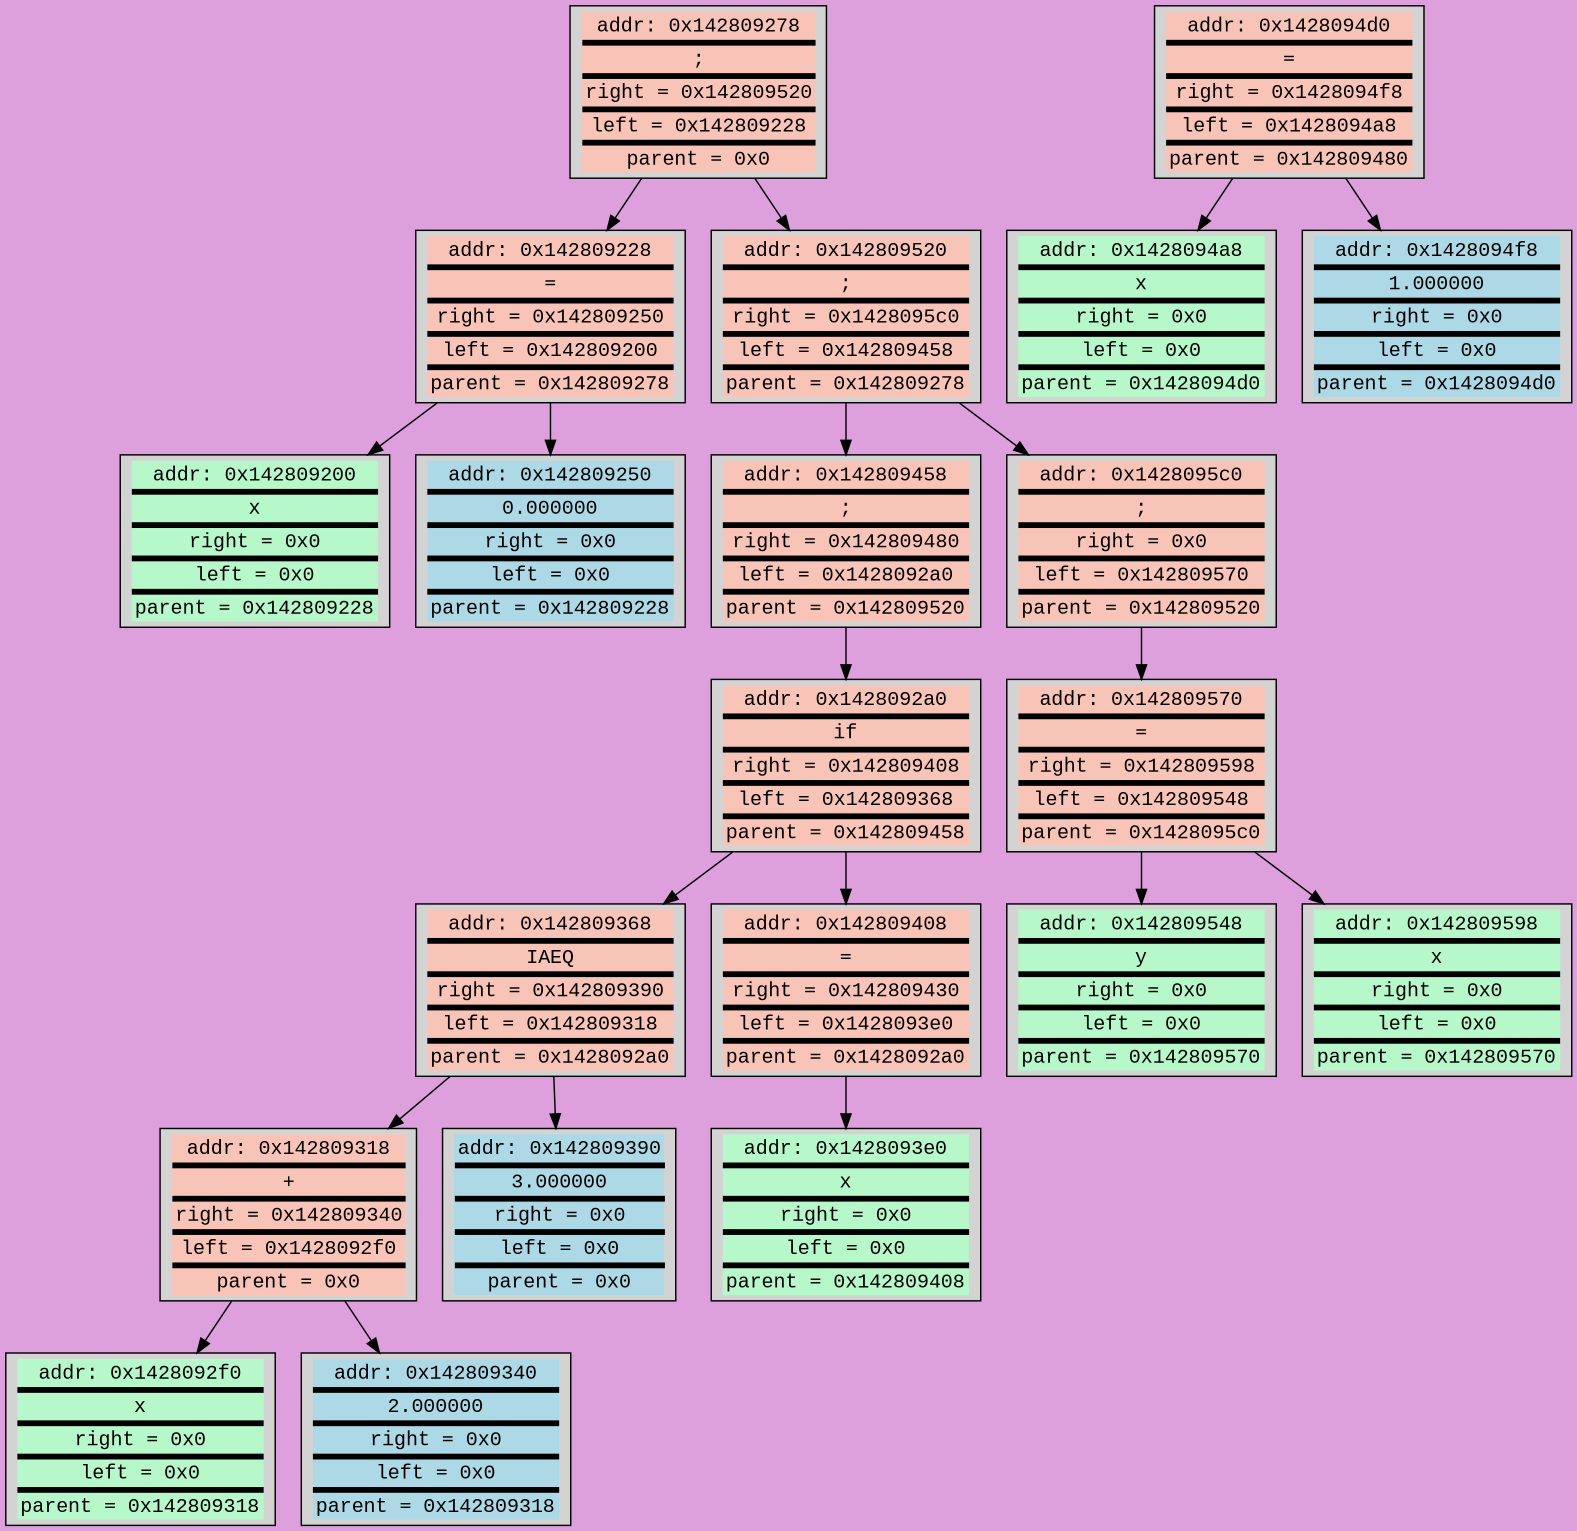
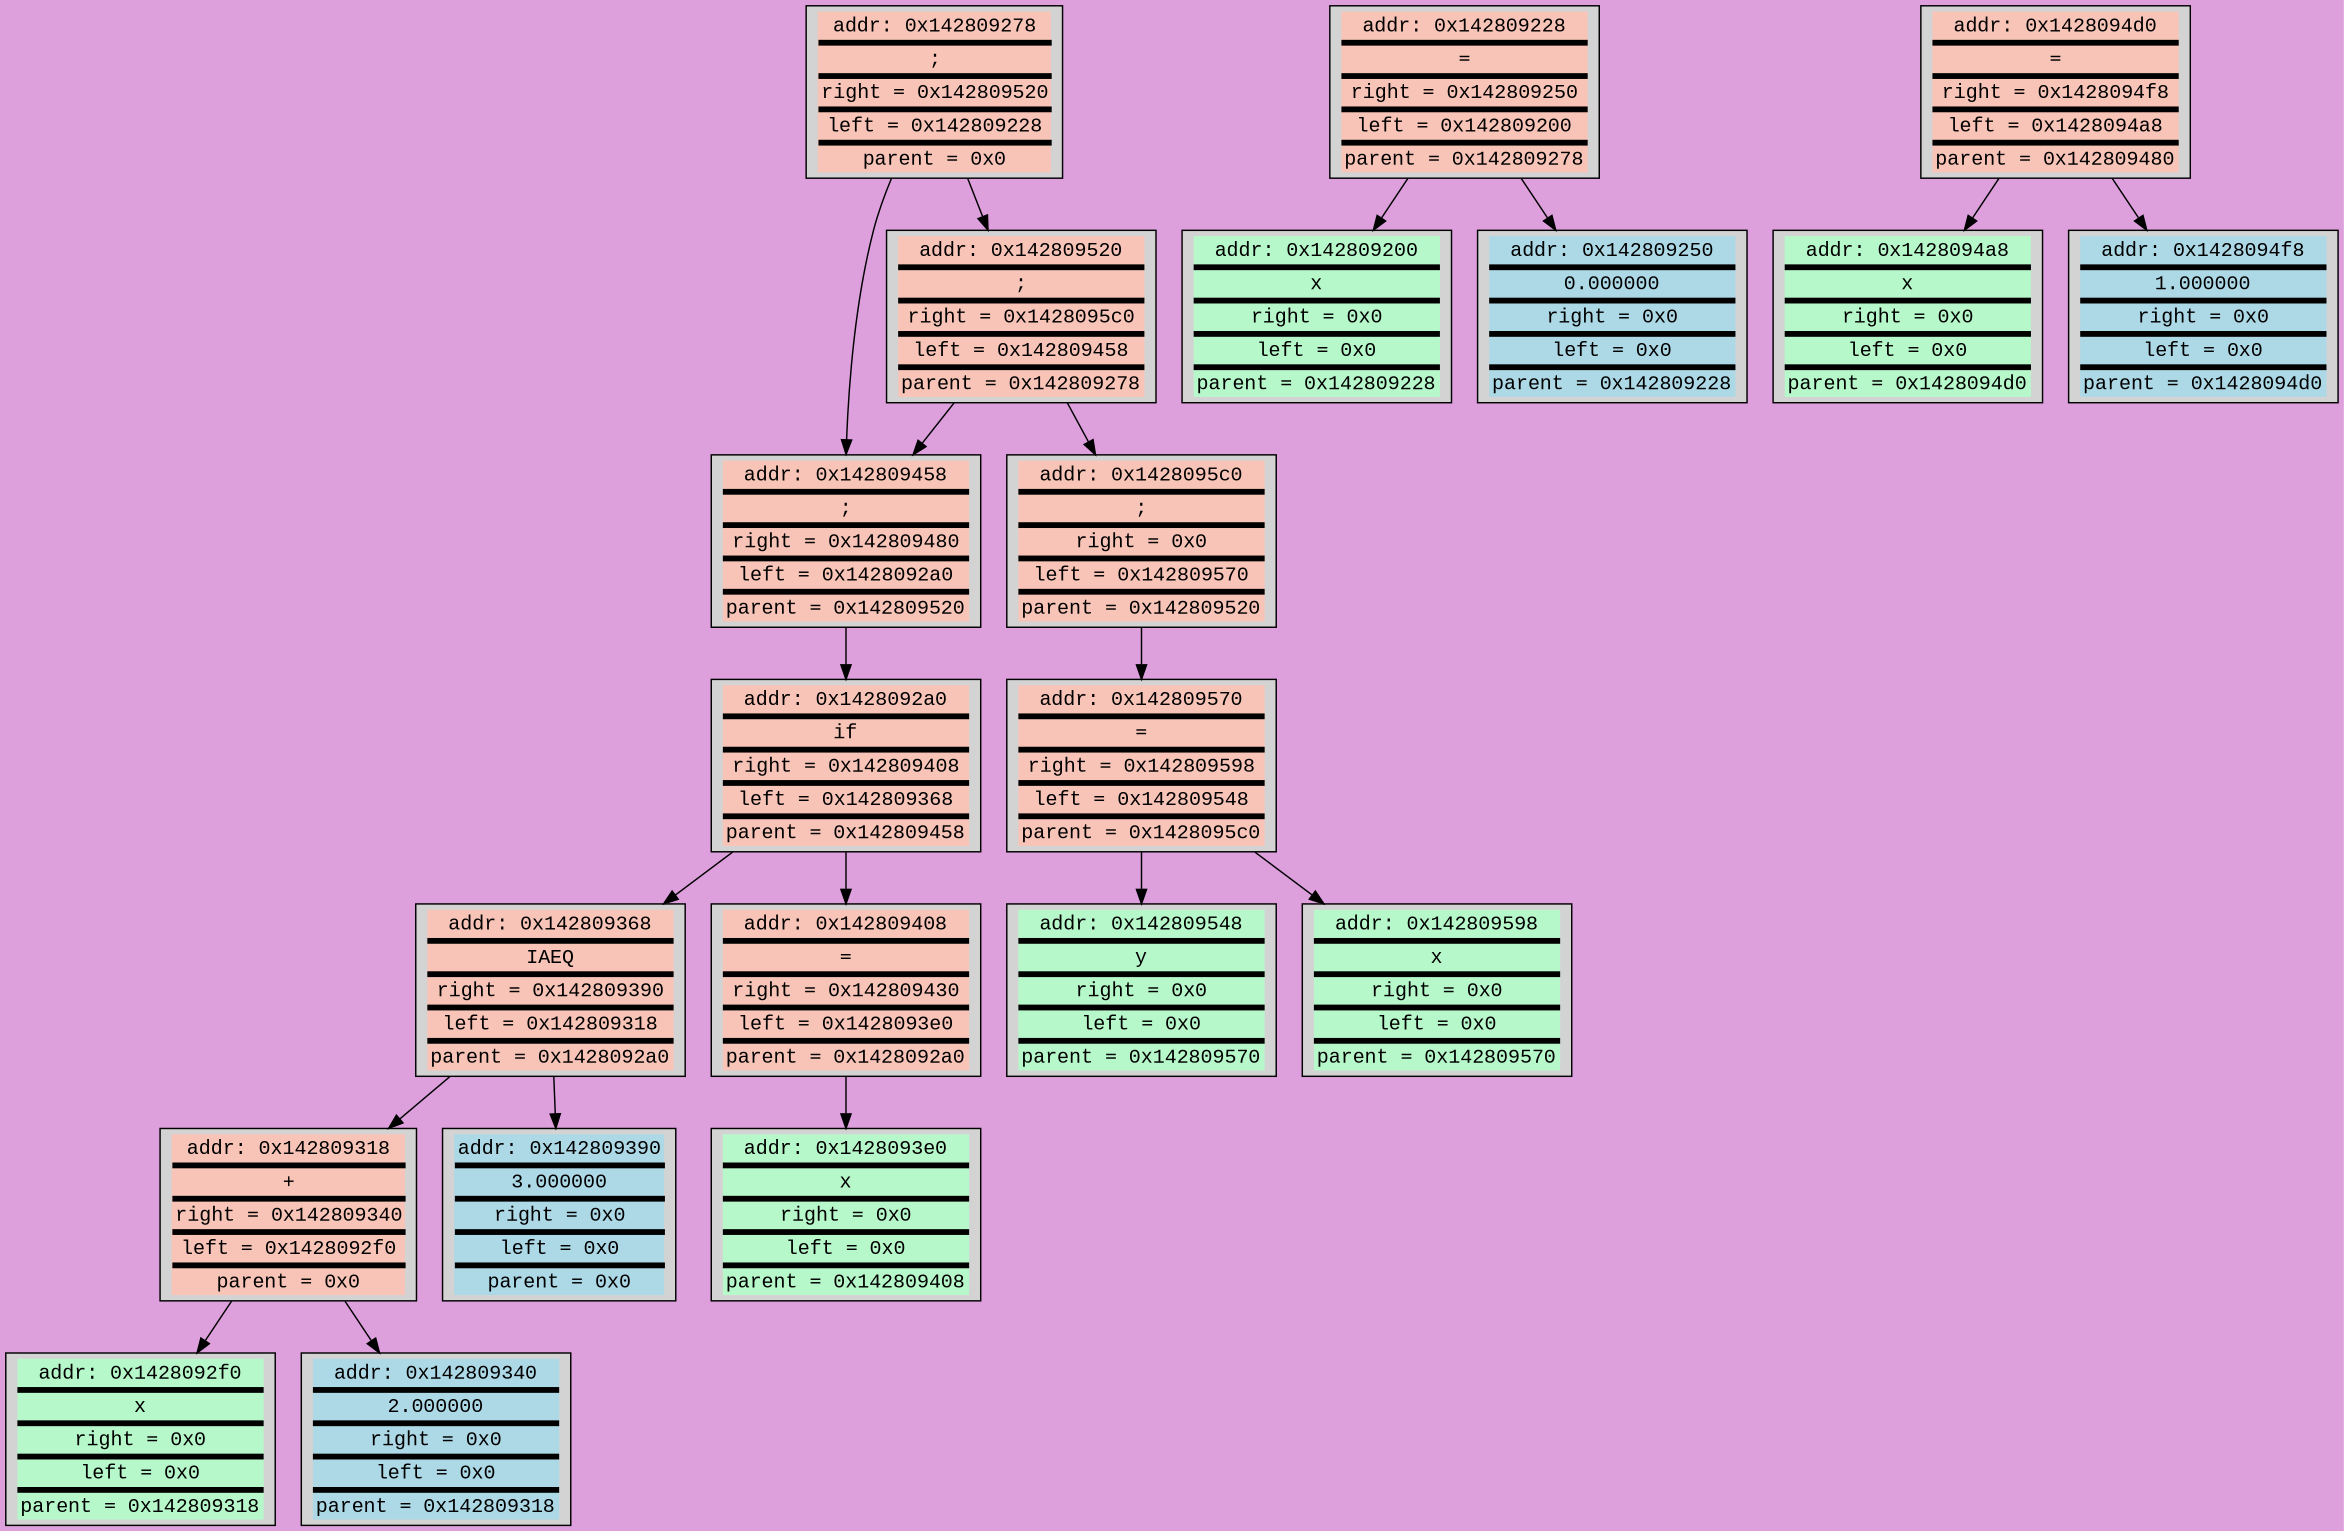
(628, 198) -> (858, 307)
